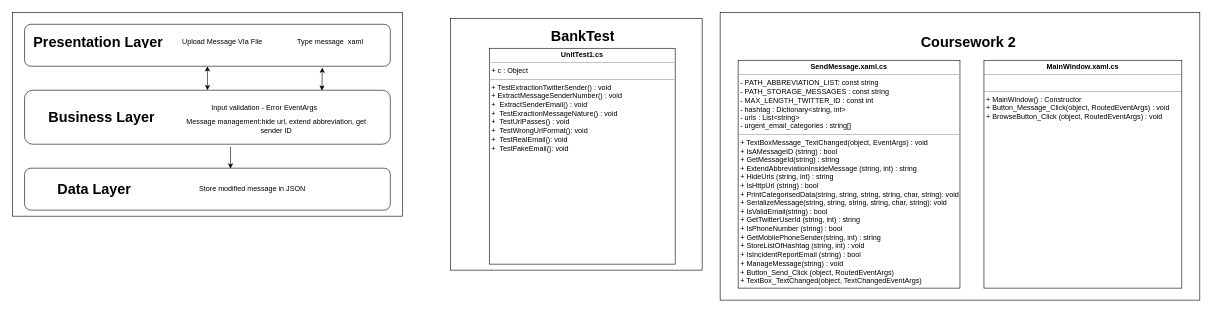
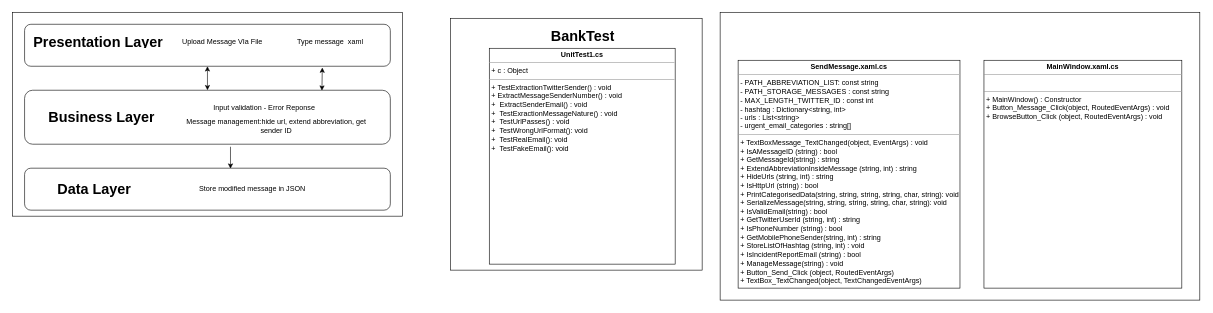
(972, 39) -> none
(264, 108) -> (264, 108)
